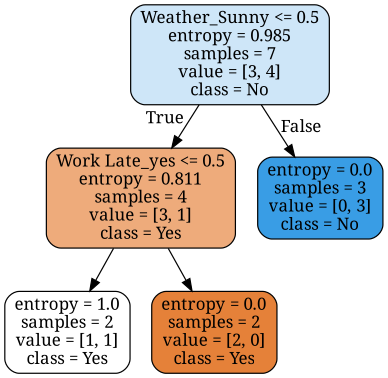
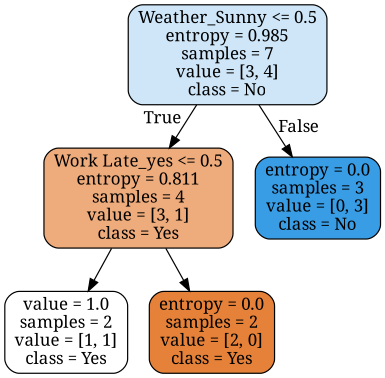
(67, 332) -> (66, 332)
